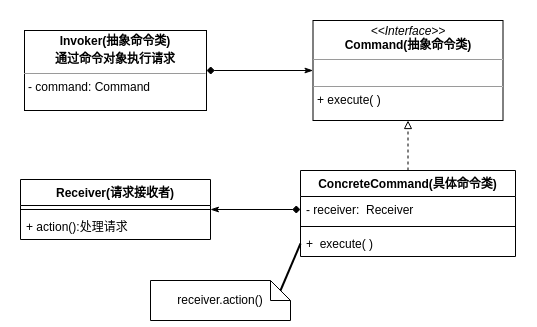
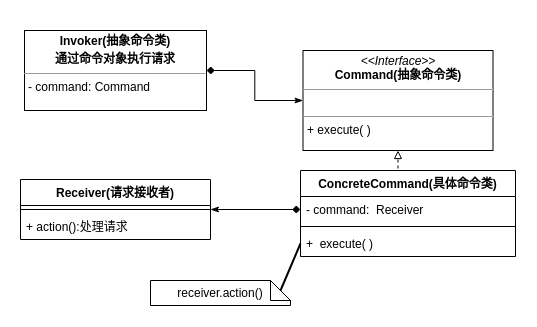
(408, 71) -> (398, 101)
(369, 210) -> (367, 210)
(221, 301) -> (221, 293)
